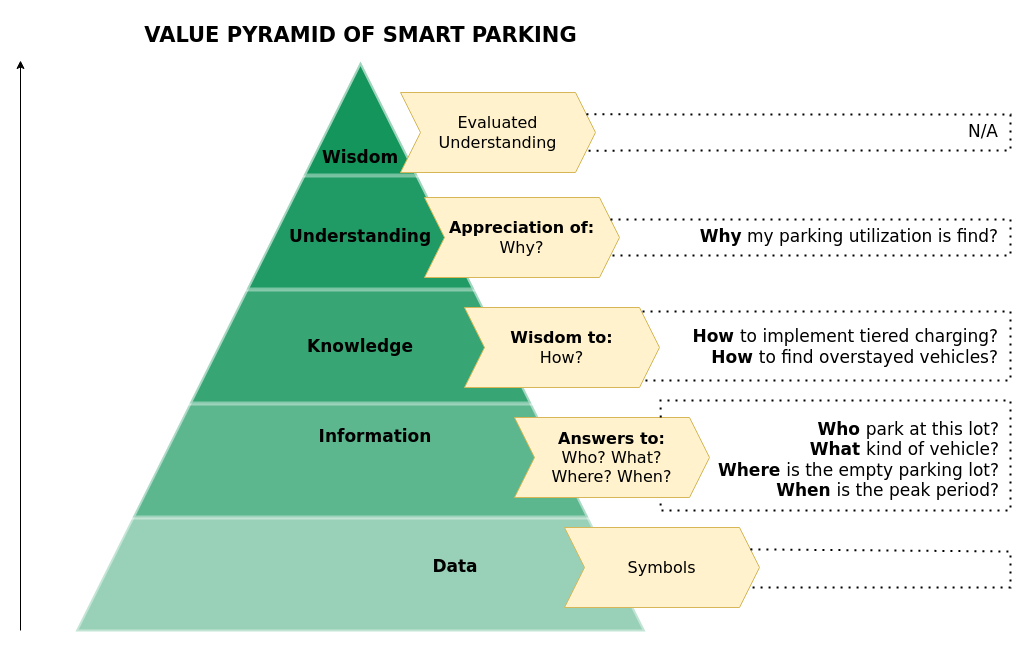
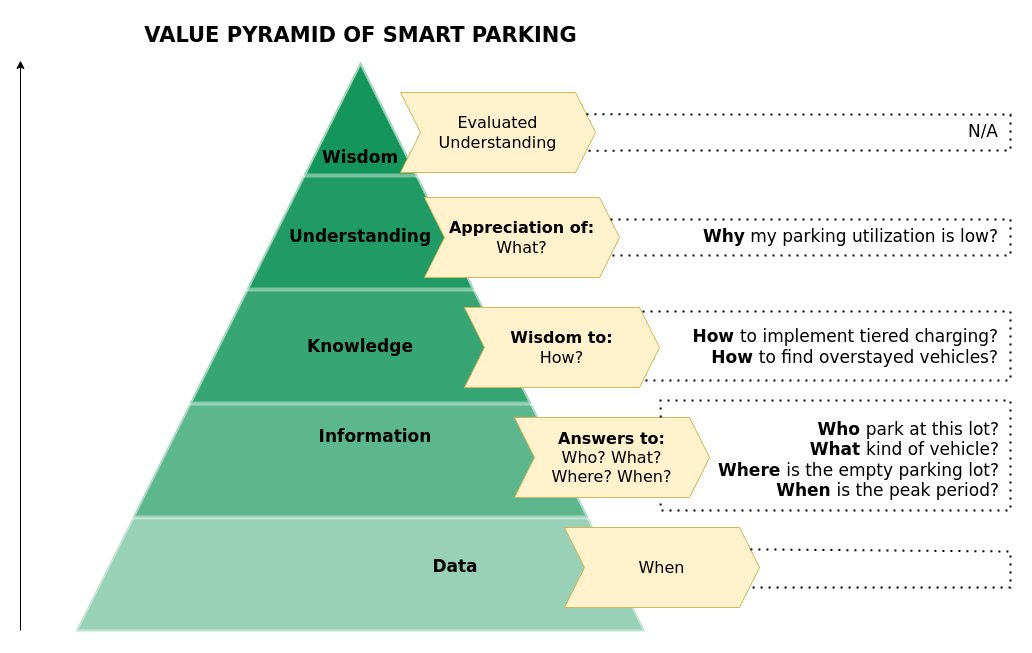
(856, 237) -> (861, 237)
(522, 238) -> (522, 238)
(662, 568) -> (662, 568)
